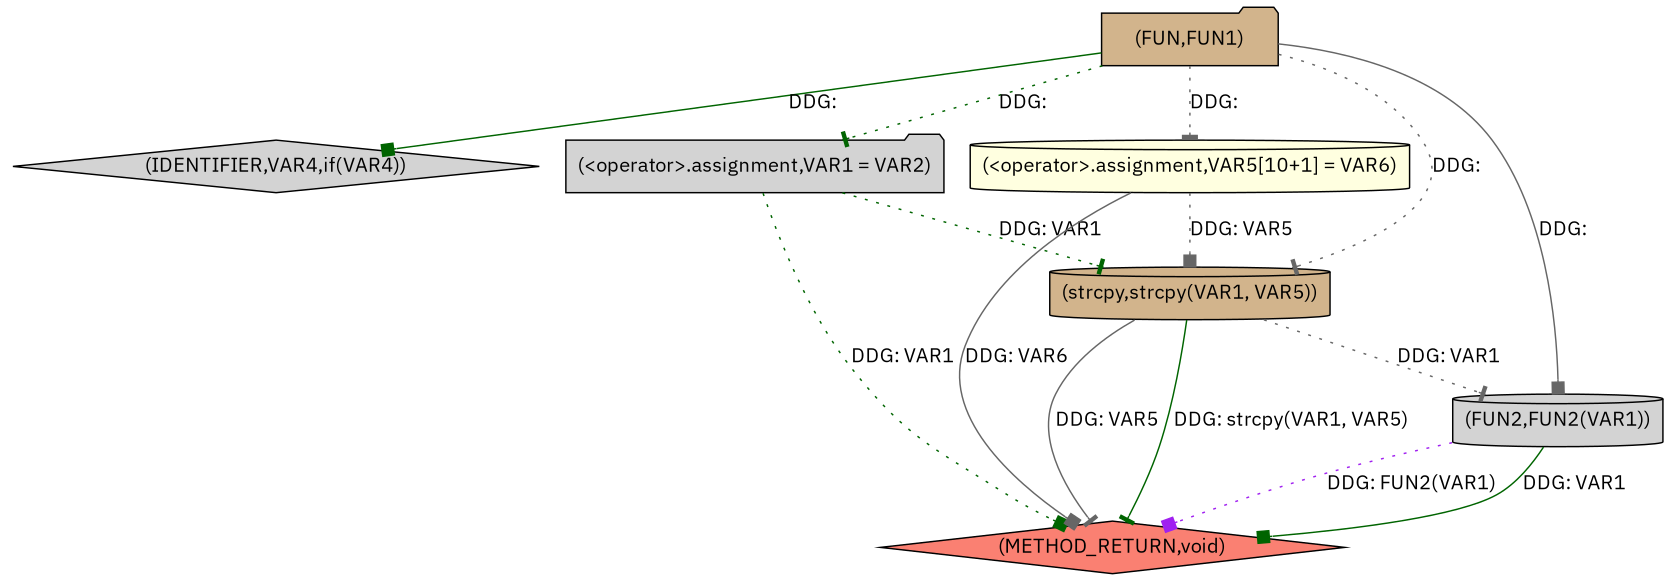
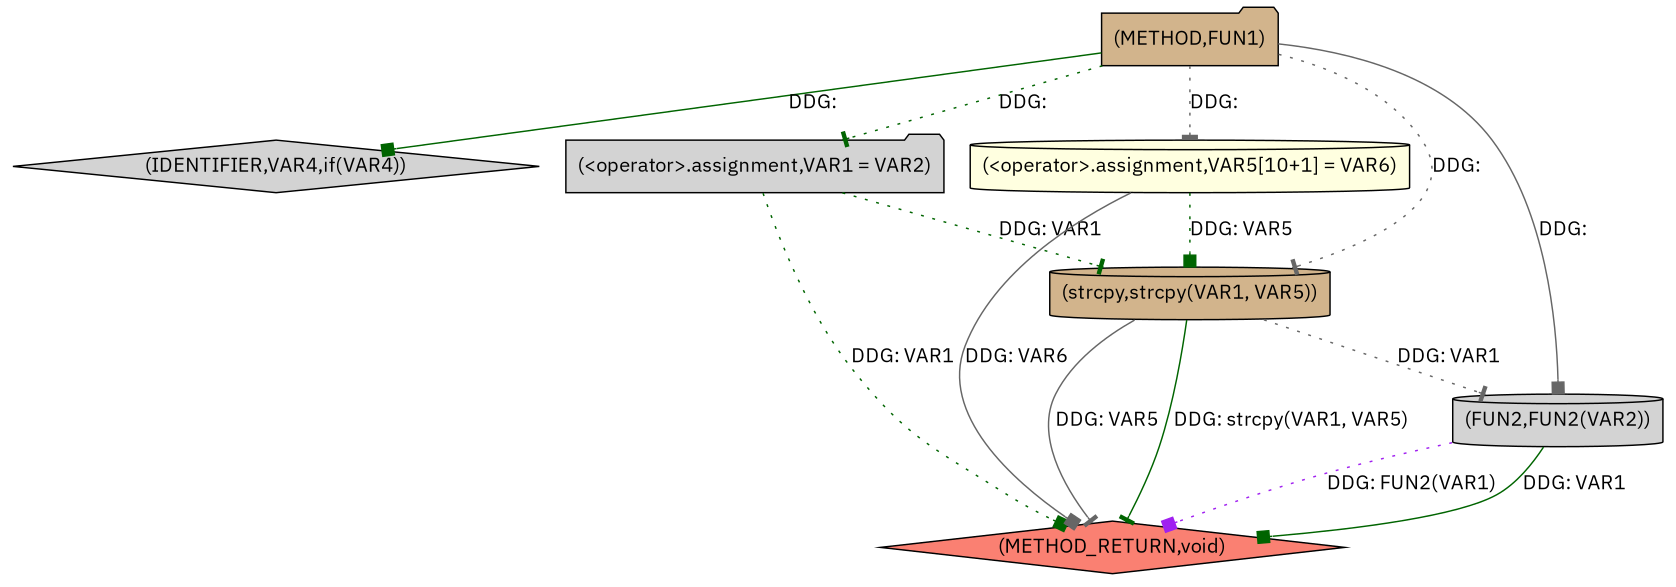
(1190, 39) -> (1190, 39)
(1190, 223) -> (1190, 223)
(1558, 420) -> (1558, 420)
